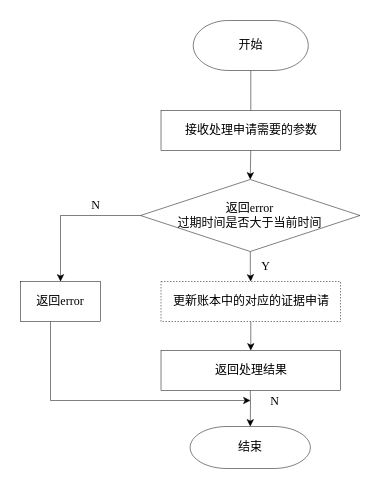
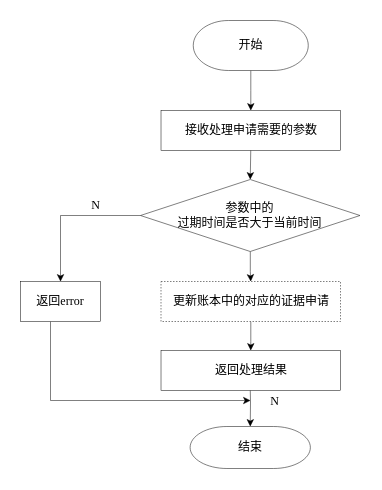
(251, 106) -> (251, 103)
(250, 216) -> (250, 216)
(266, 267) -> none
